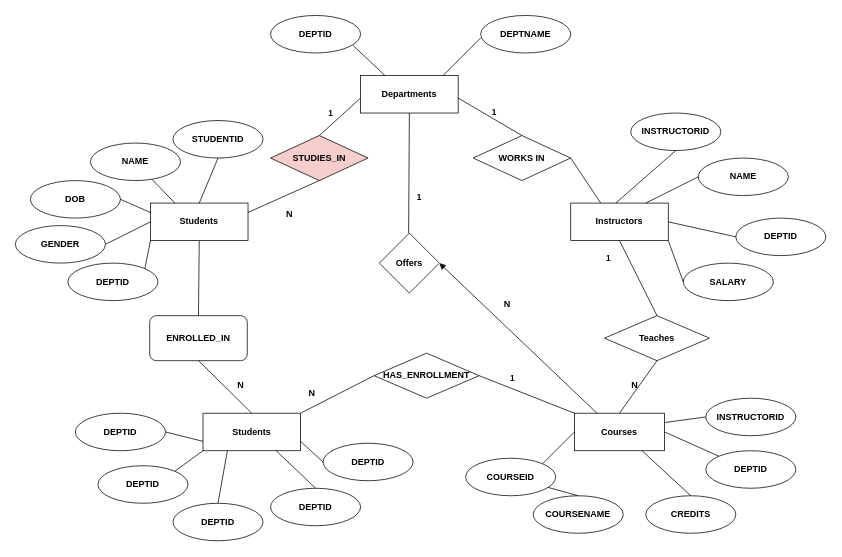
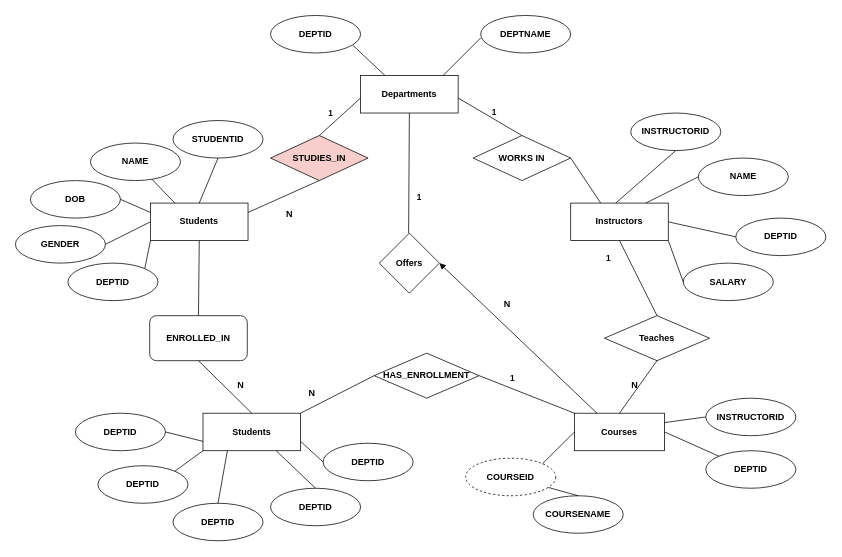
(666, 473) -> none
(510, 477) -> (510, 477)
(690, 514) -> none
